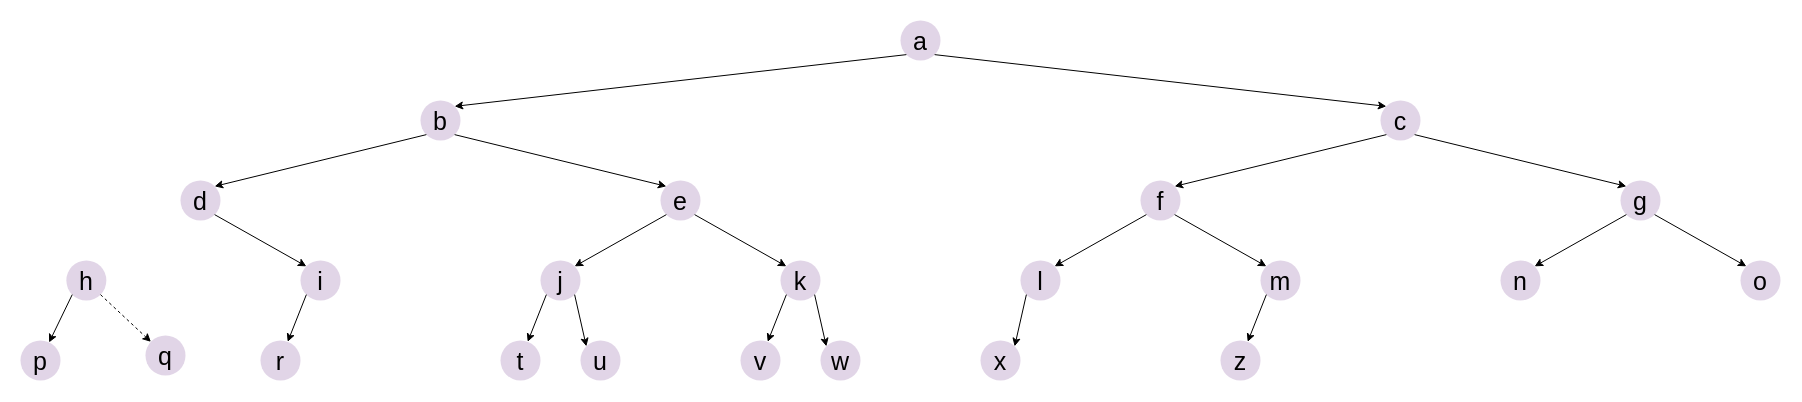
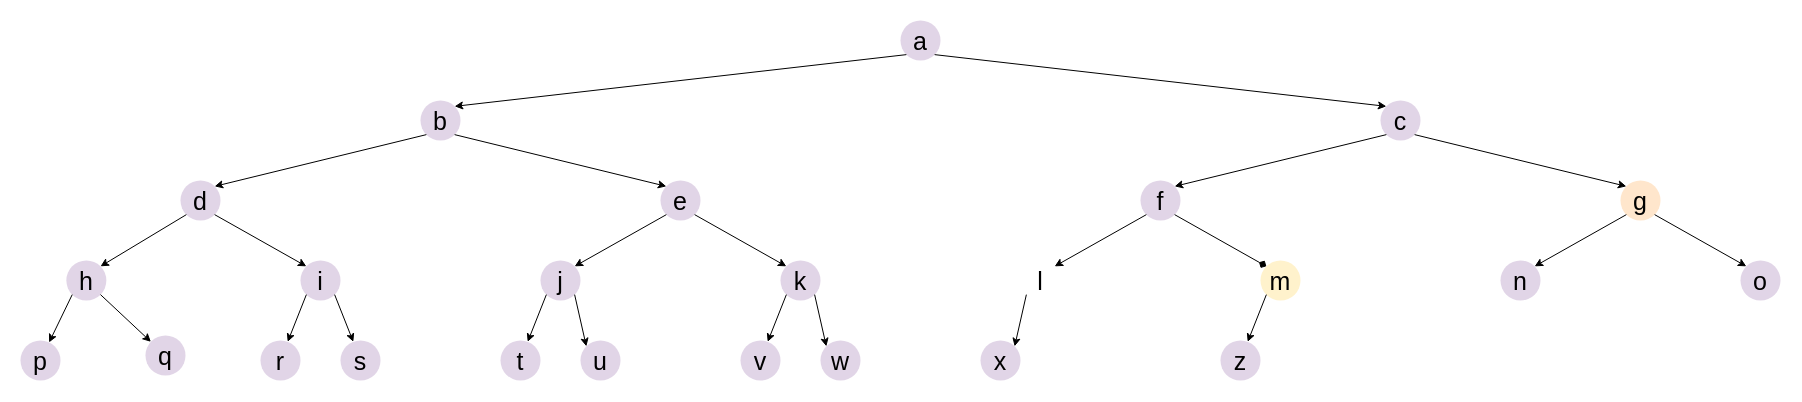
(1641, 201) -> (1641, 201)
none -> (147, 239)
(1259, 262) -> (1259, 262)
(1041, 281) -> (1041, 281)
(1281, 281) -> (1281, 281)
(123, 315) -> (123, 315)
none -> (343, 315)
none -> (361, 361)
